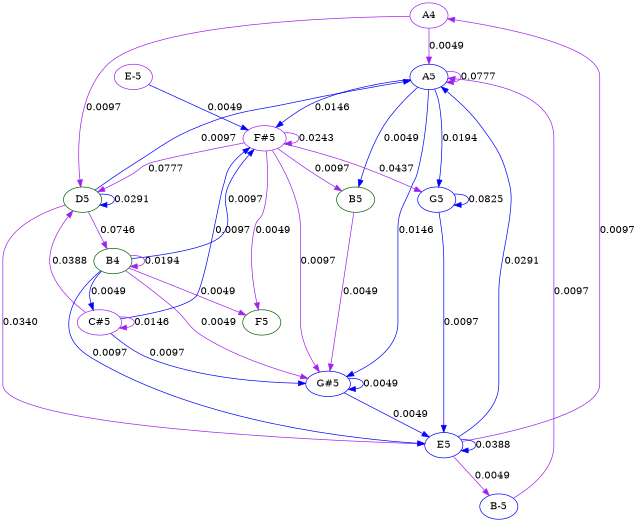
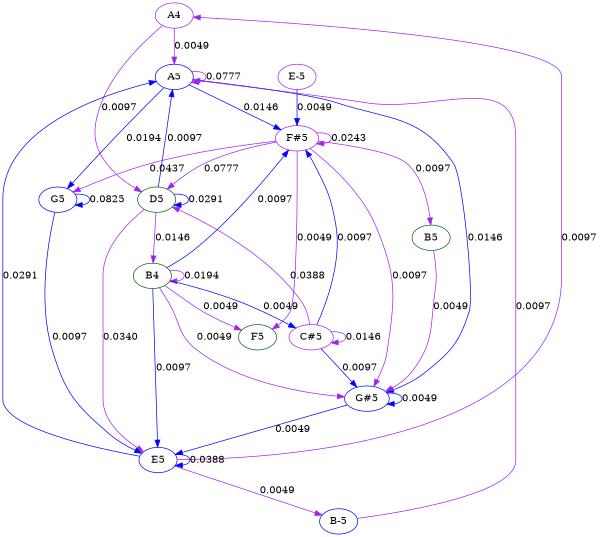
(382, 129) -> none
(118, 230) -> (173, 238)
